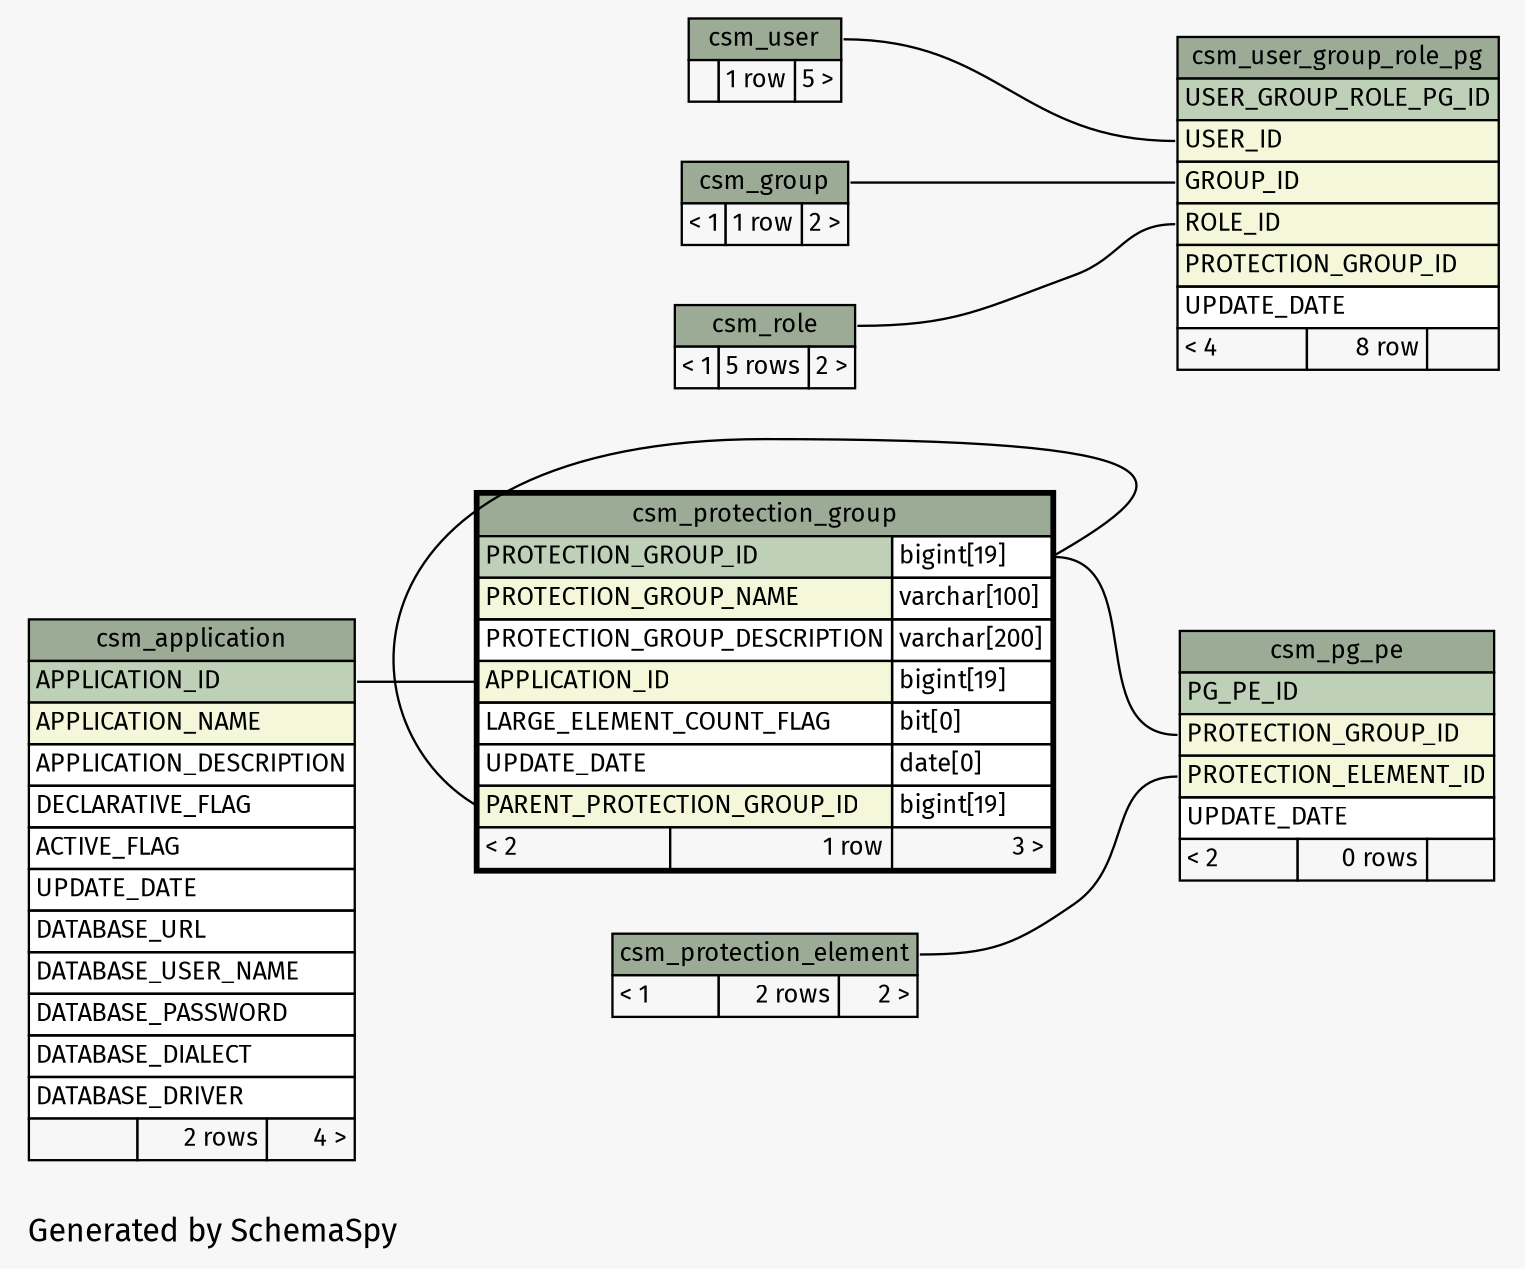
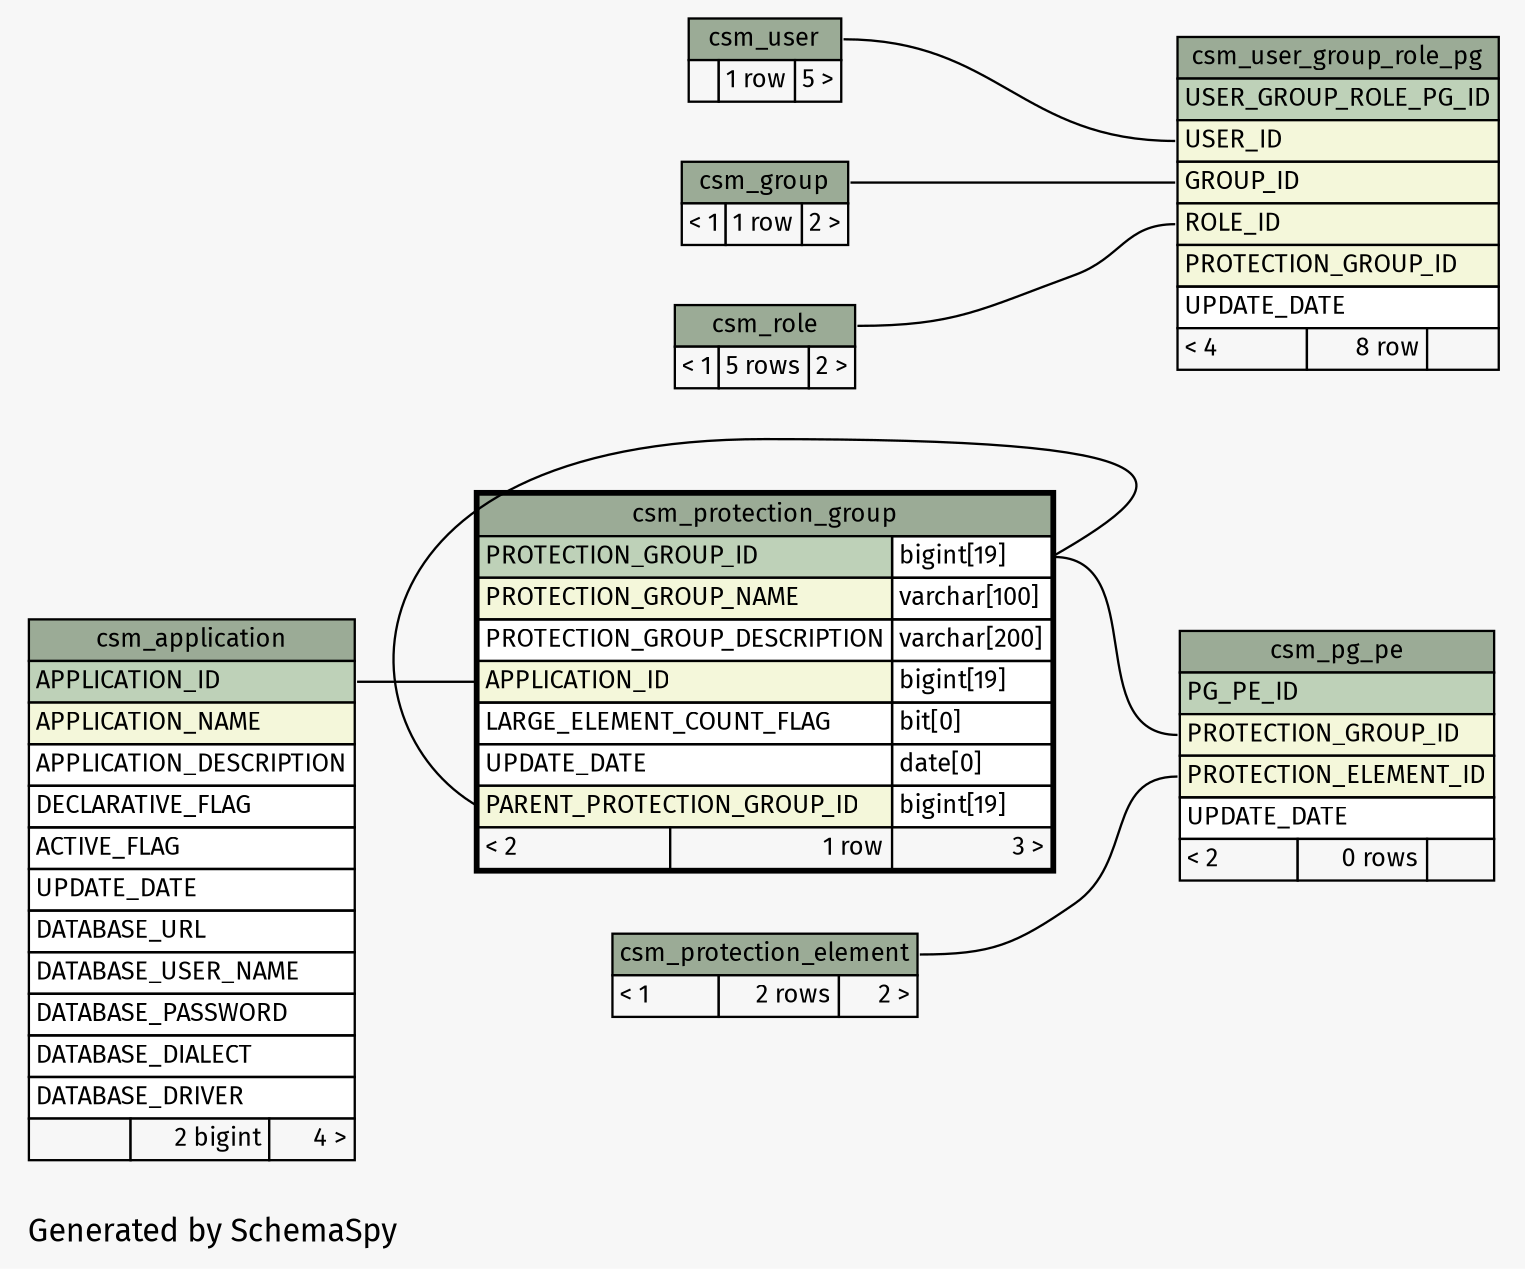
(222, 1138) -> (218, 1138)
